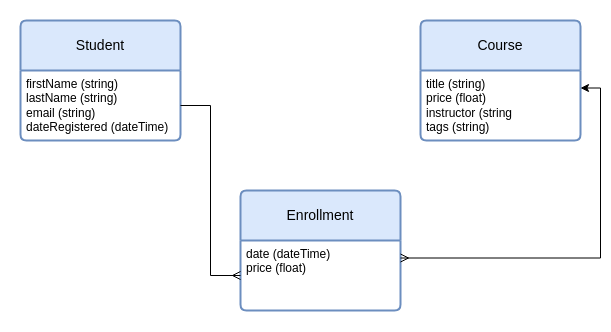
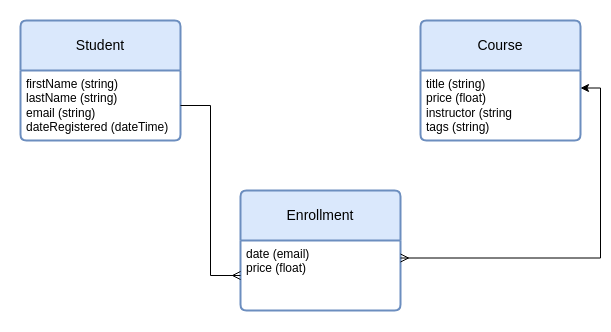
(294, 262) -> (286, 262)
